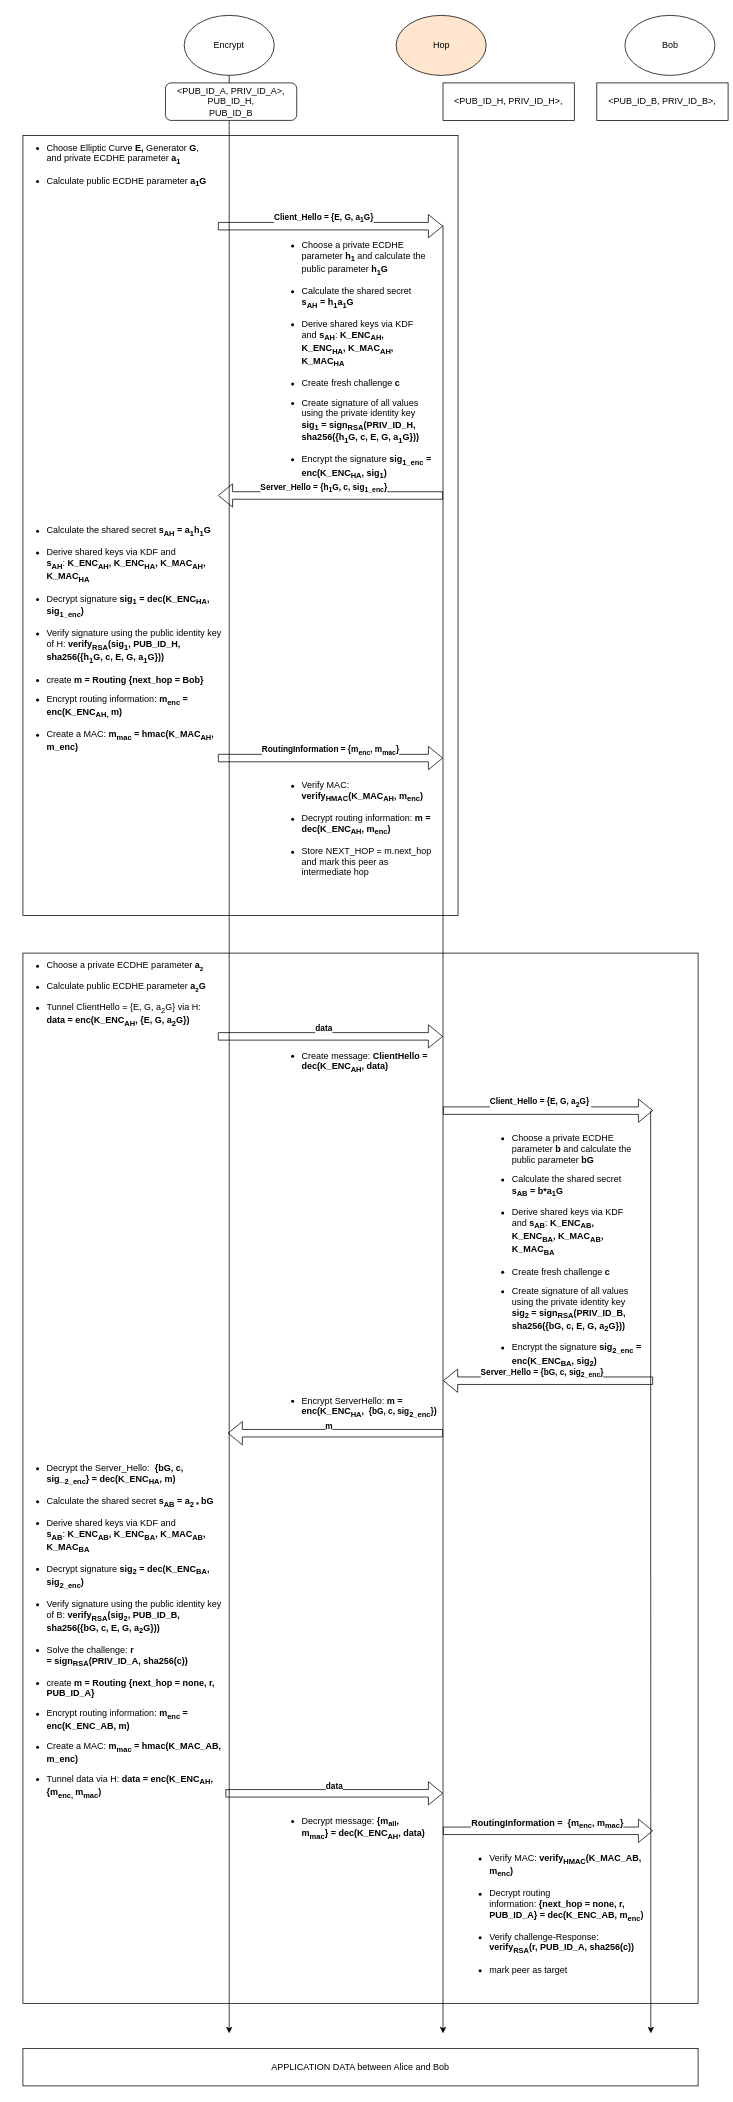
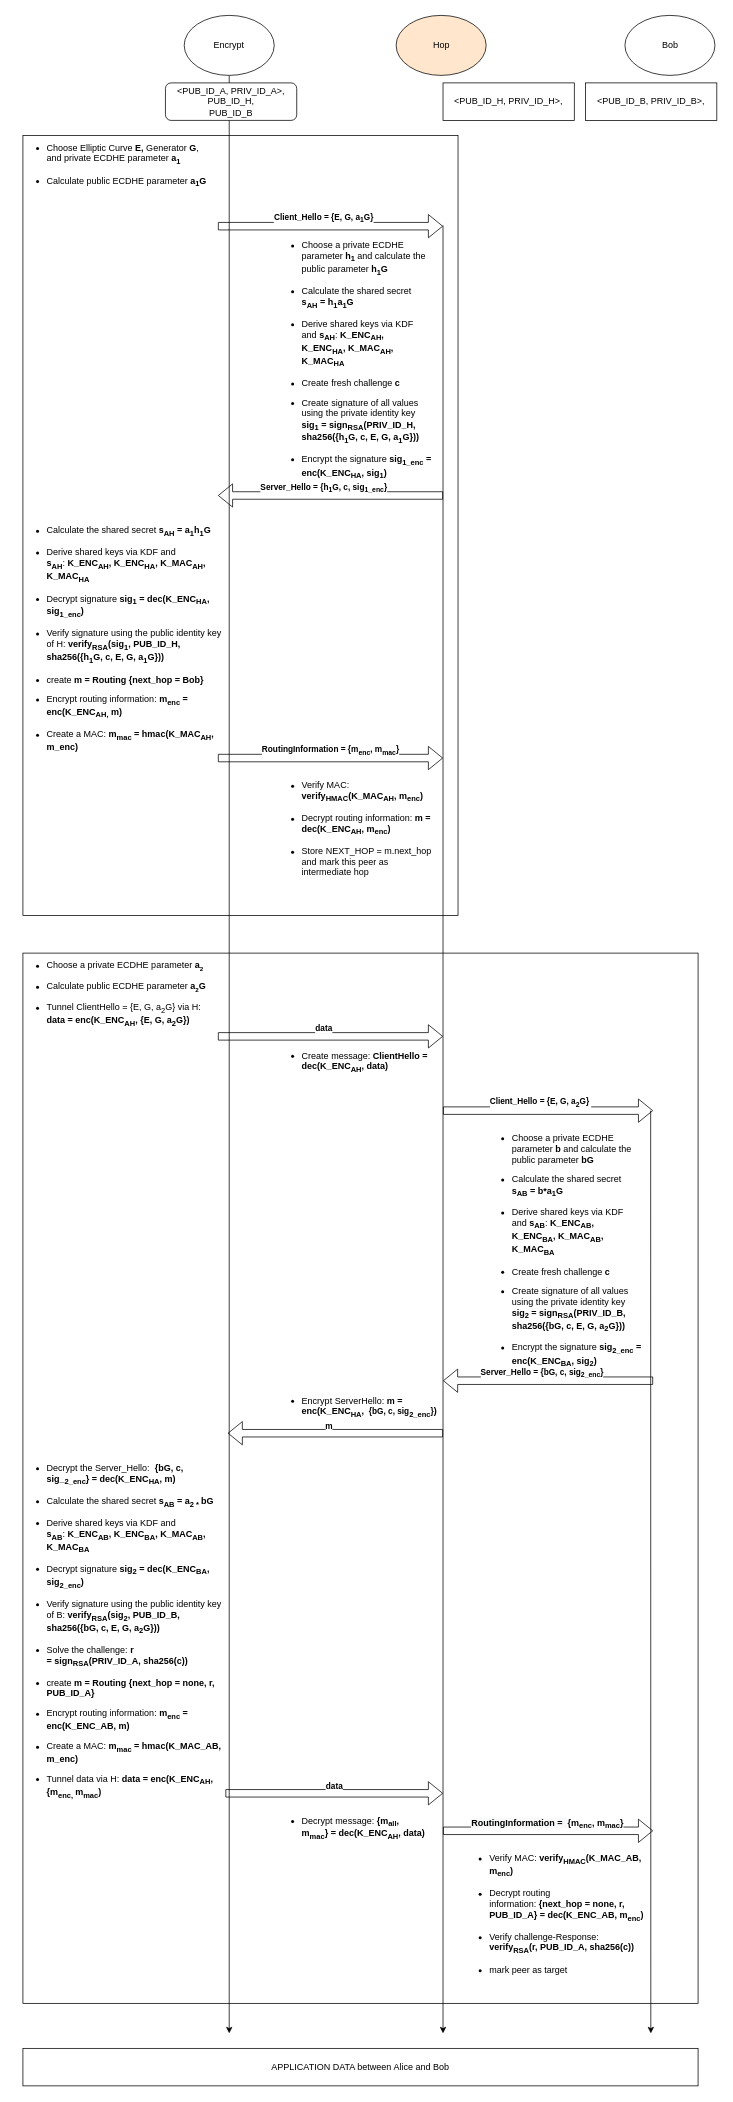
(662, 102) -> (651, 102)
